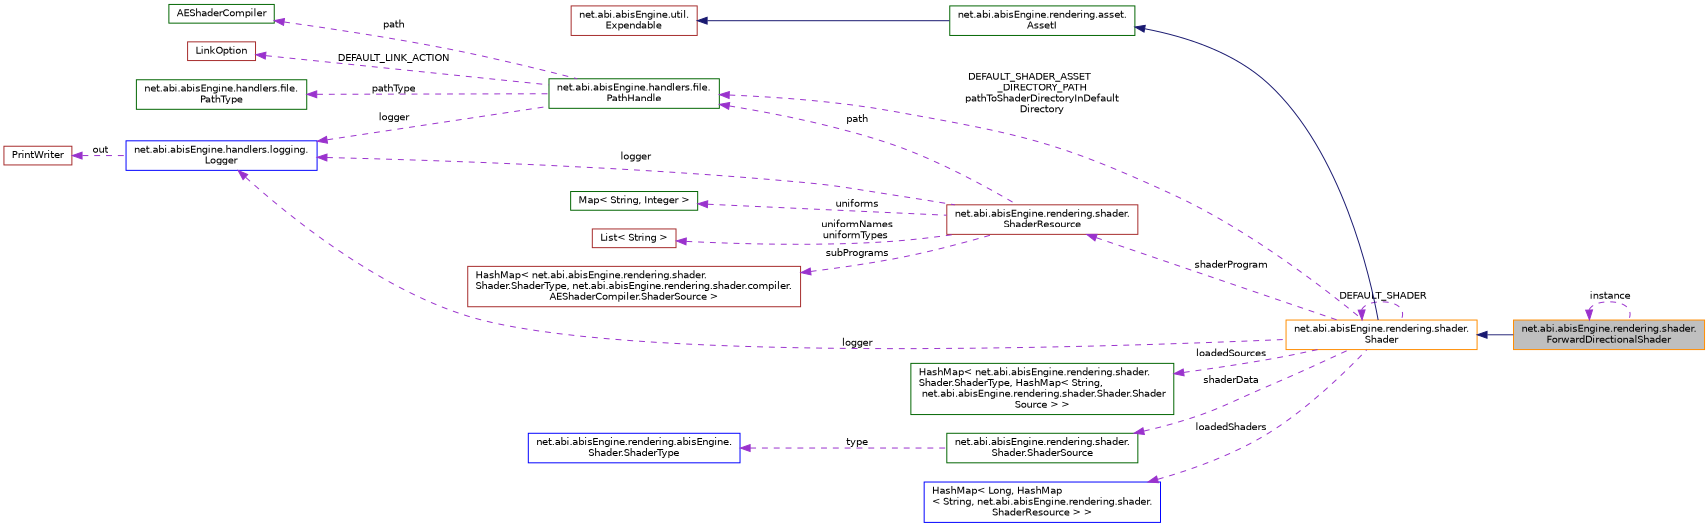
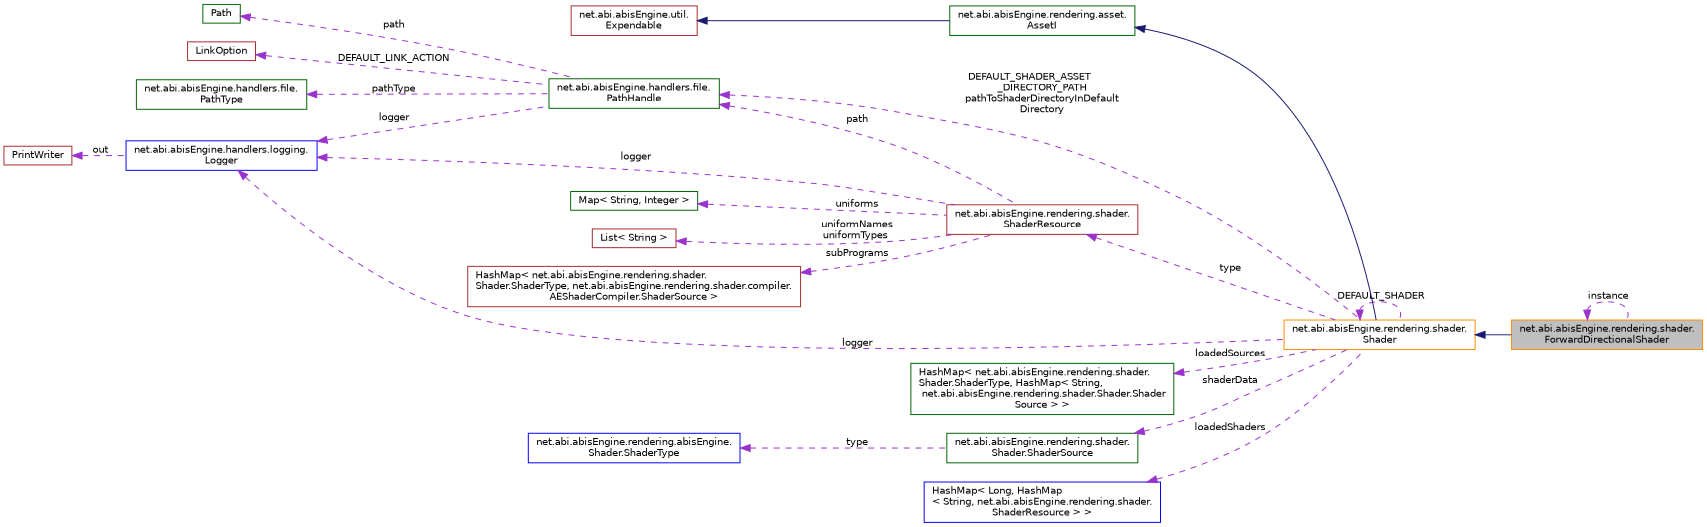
(222, 14) -> (222, 14)
(1230, 265) -> (1229, 268)
